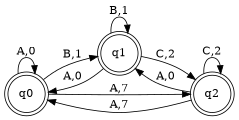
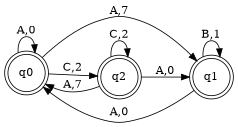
(73, 55) -> (119, 11)
(166, 63) -> none
(119, 89) -> (73, 68)
